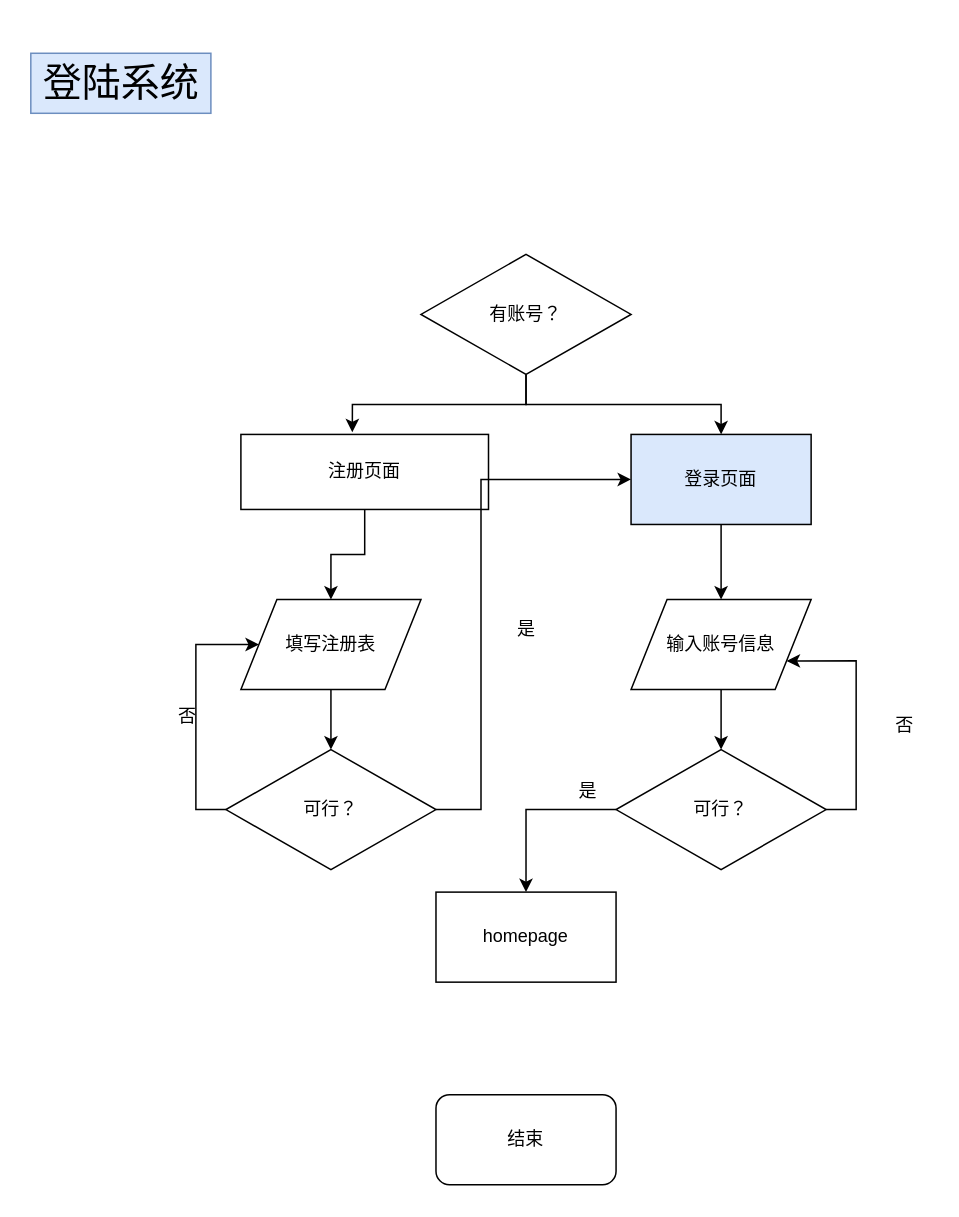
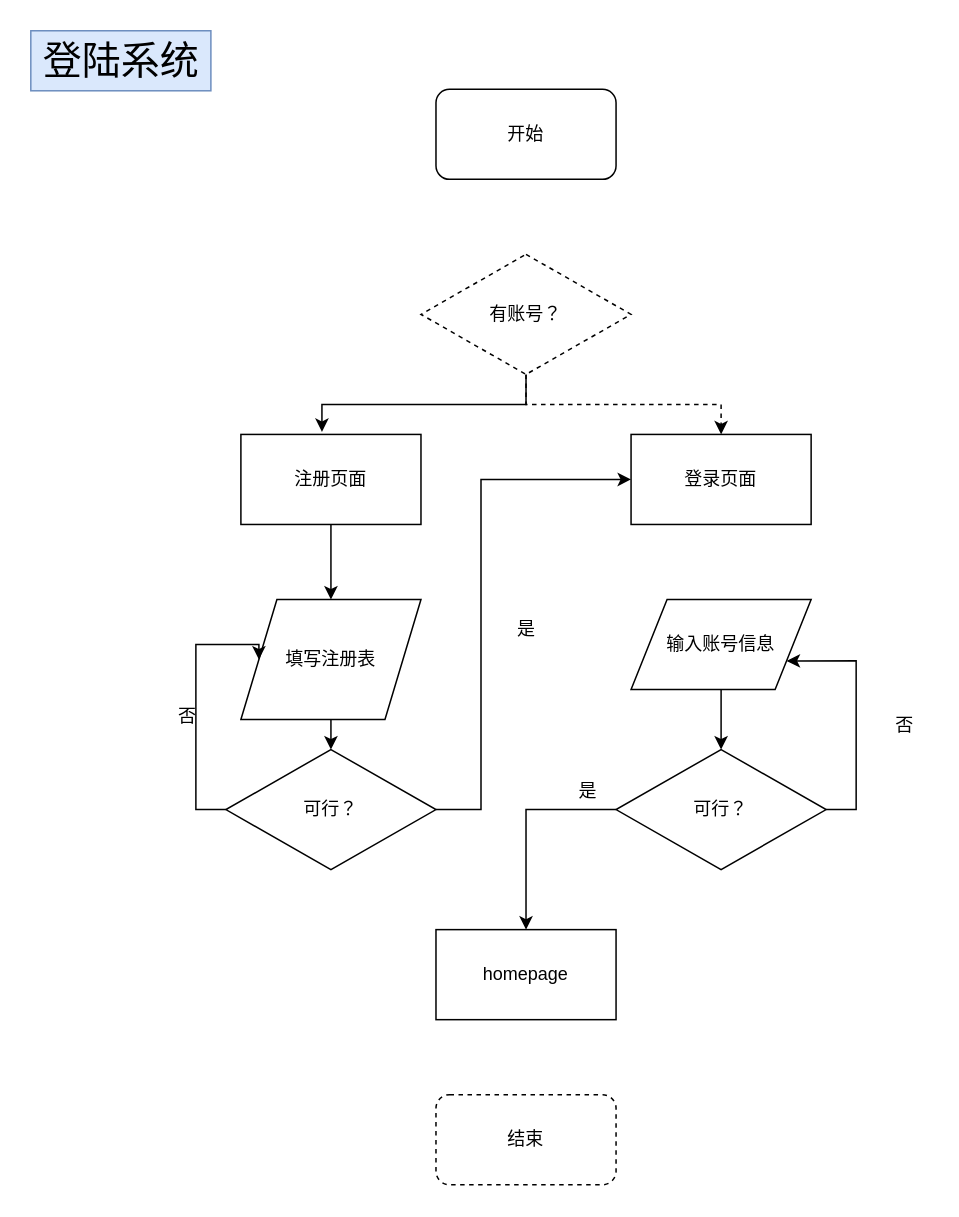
(121, 83) -> (121, 61)
none -> (526, 134)
(526, 314) -> (526, 314)
(632, 404) -> (632, 404)
(365, 472) -> (331, 479)
(721, 479) -> (721, 479)
(721, 556) -> none
(331, 644) -> (331, 659)
(526, 937) -> (526, 974)
(526, 1139) -> (526, 1139)
